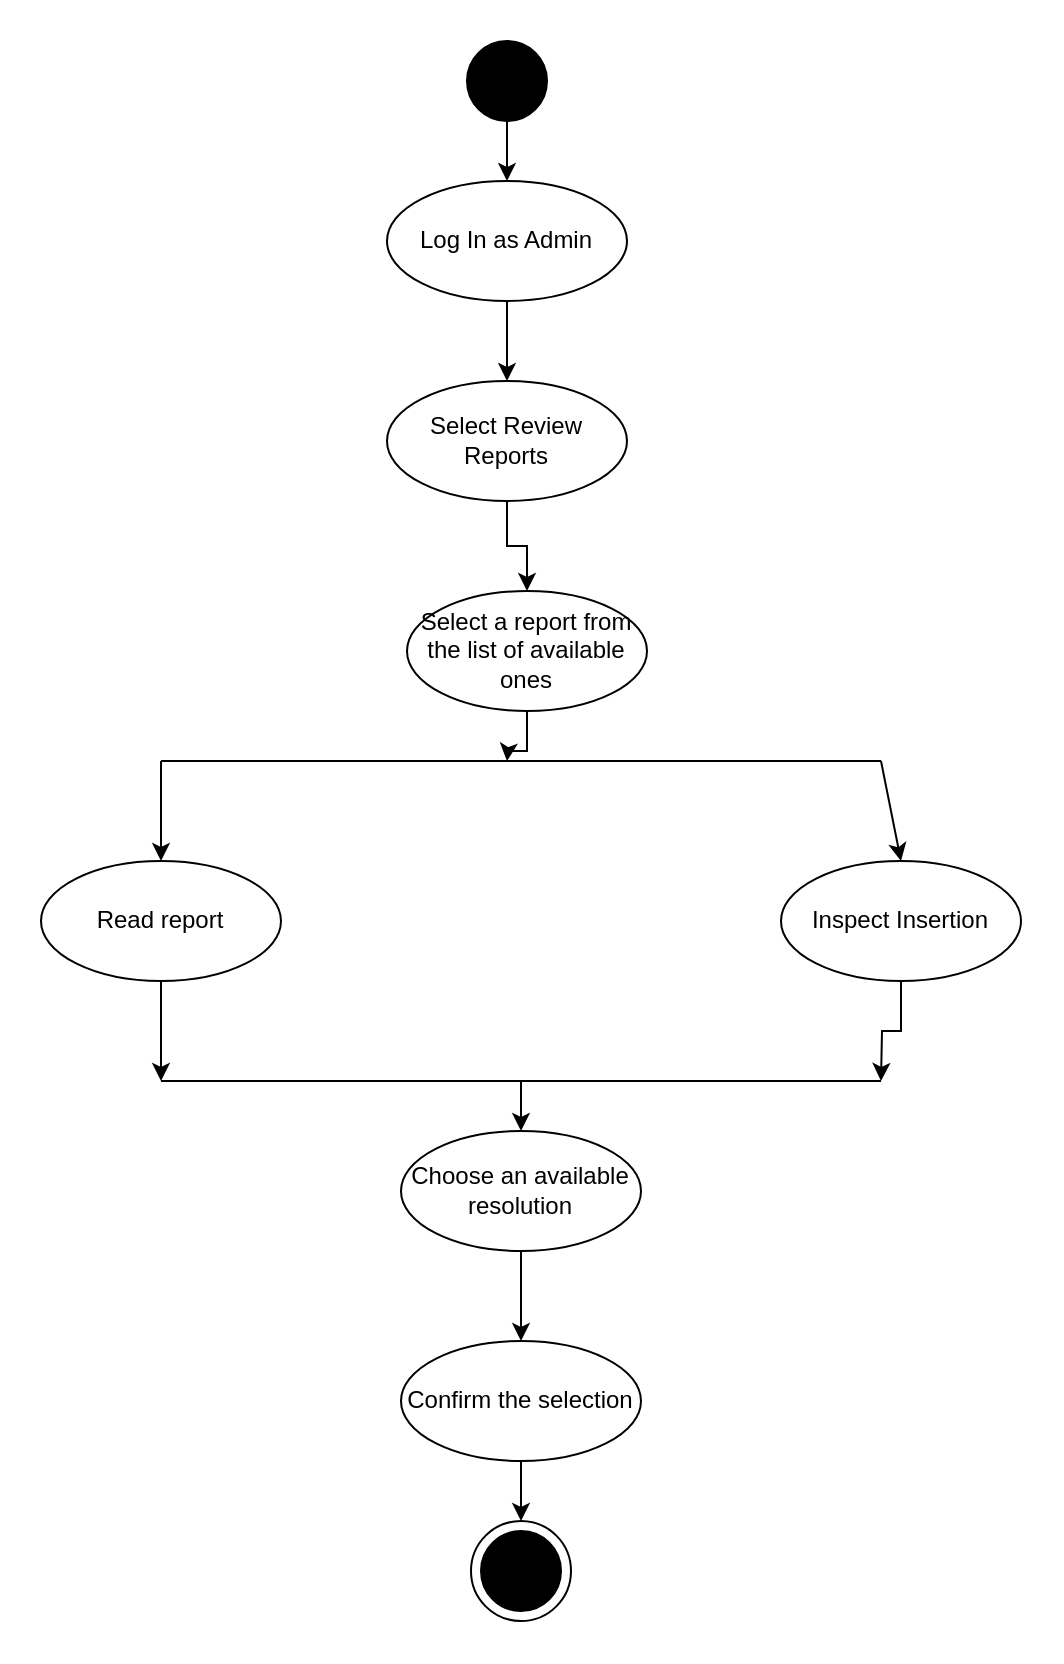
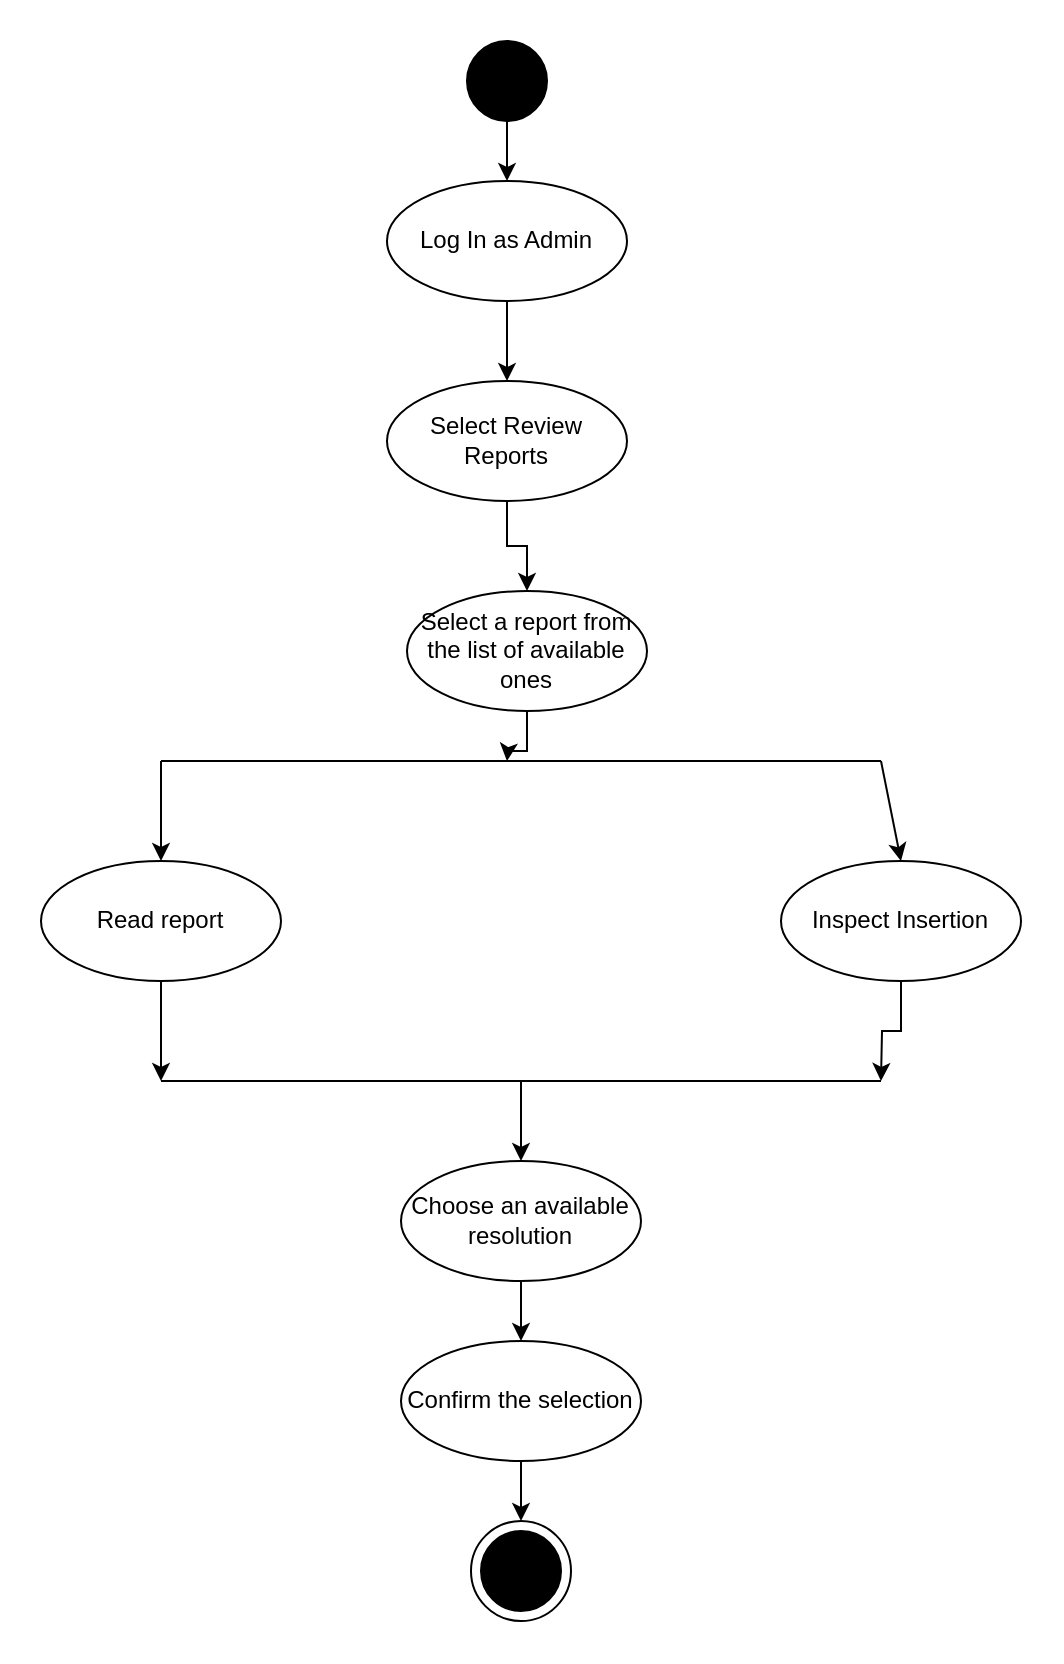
(521, 1191) -> (521, 1221)
